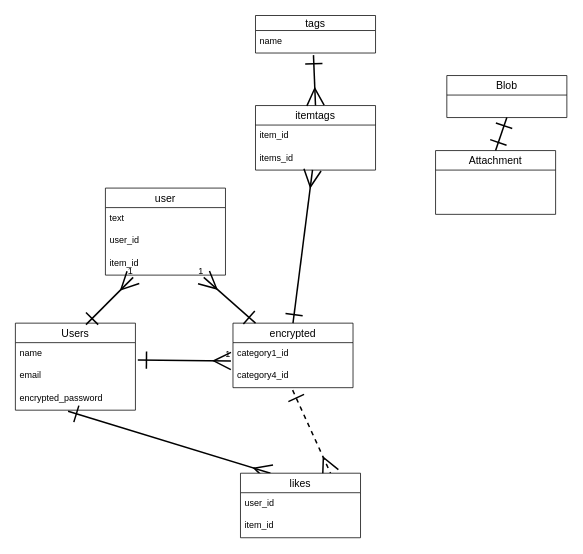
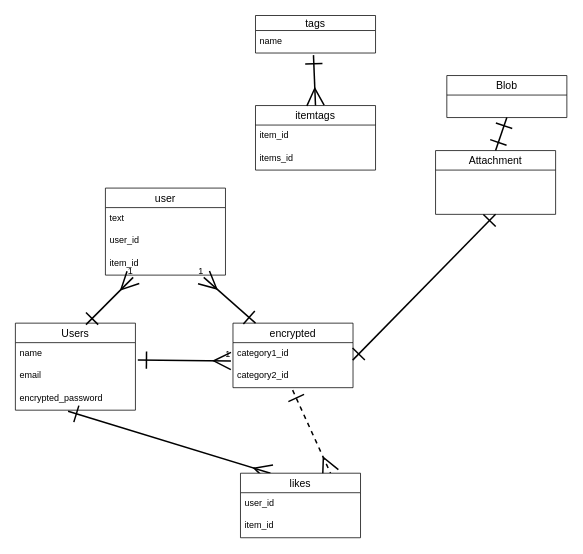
(302, 247) -> none
none -> (424, 287)
(266, 375) -> (266, 375)
